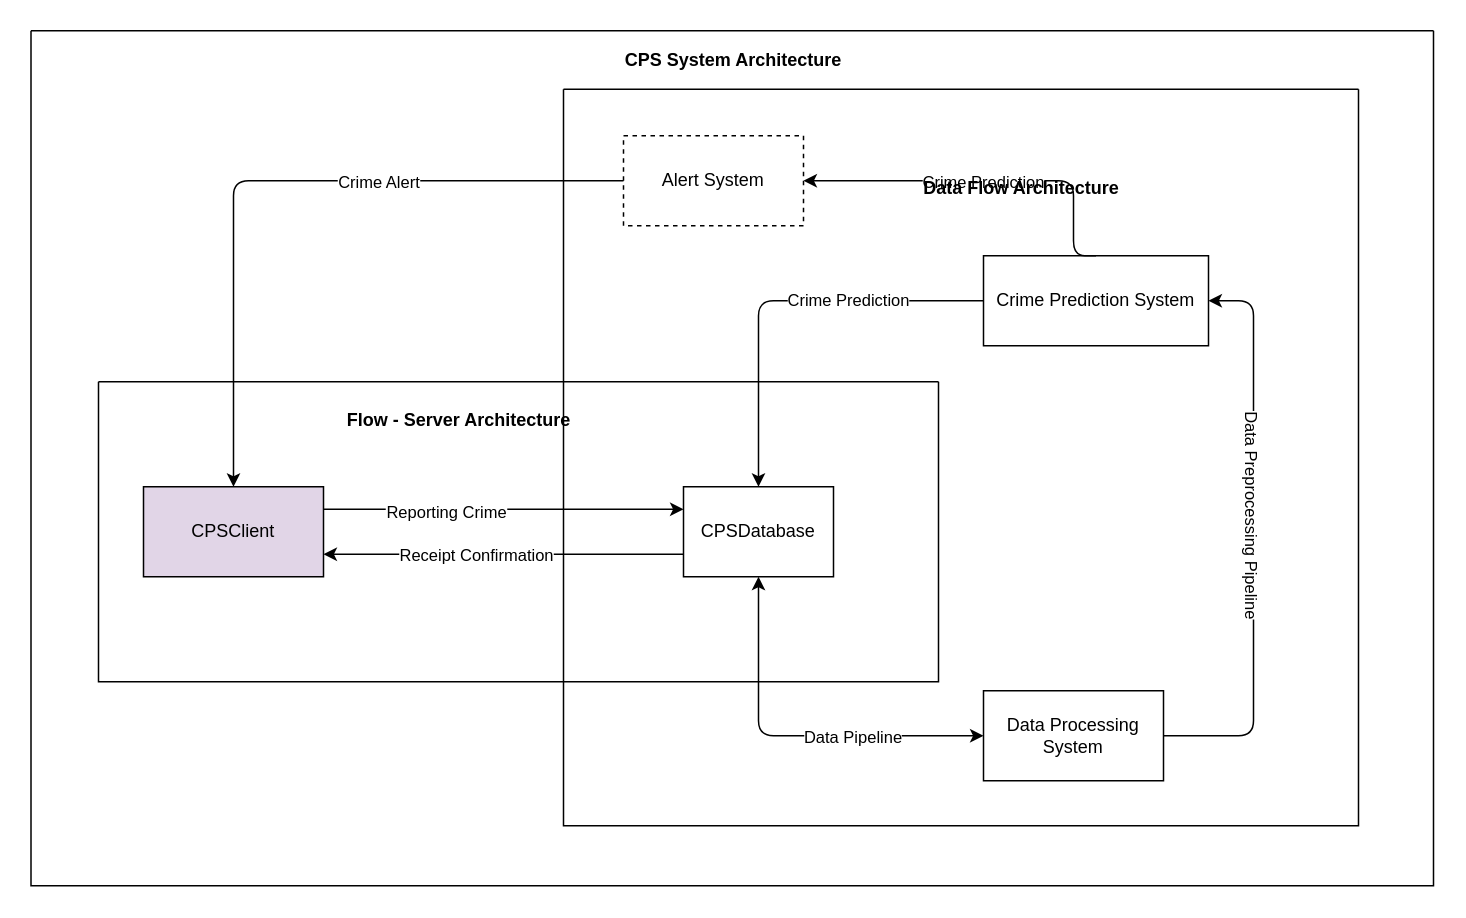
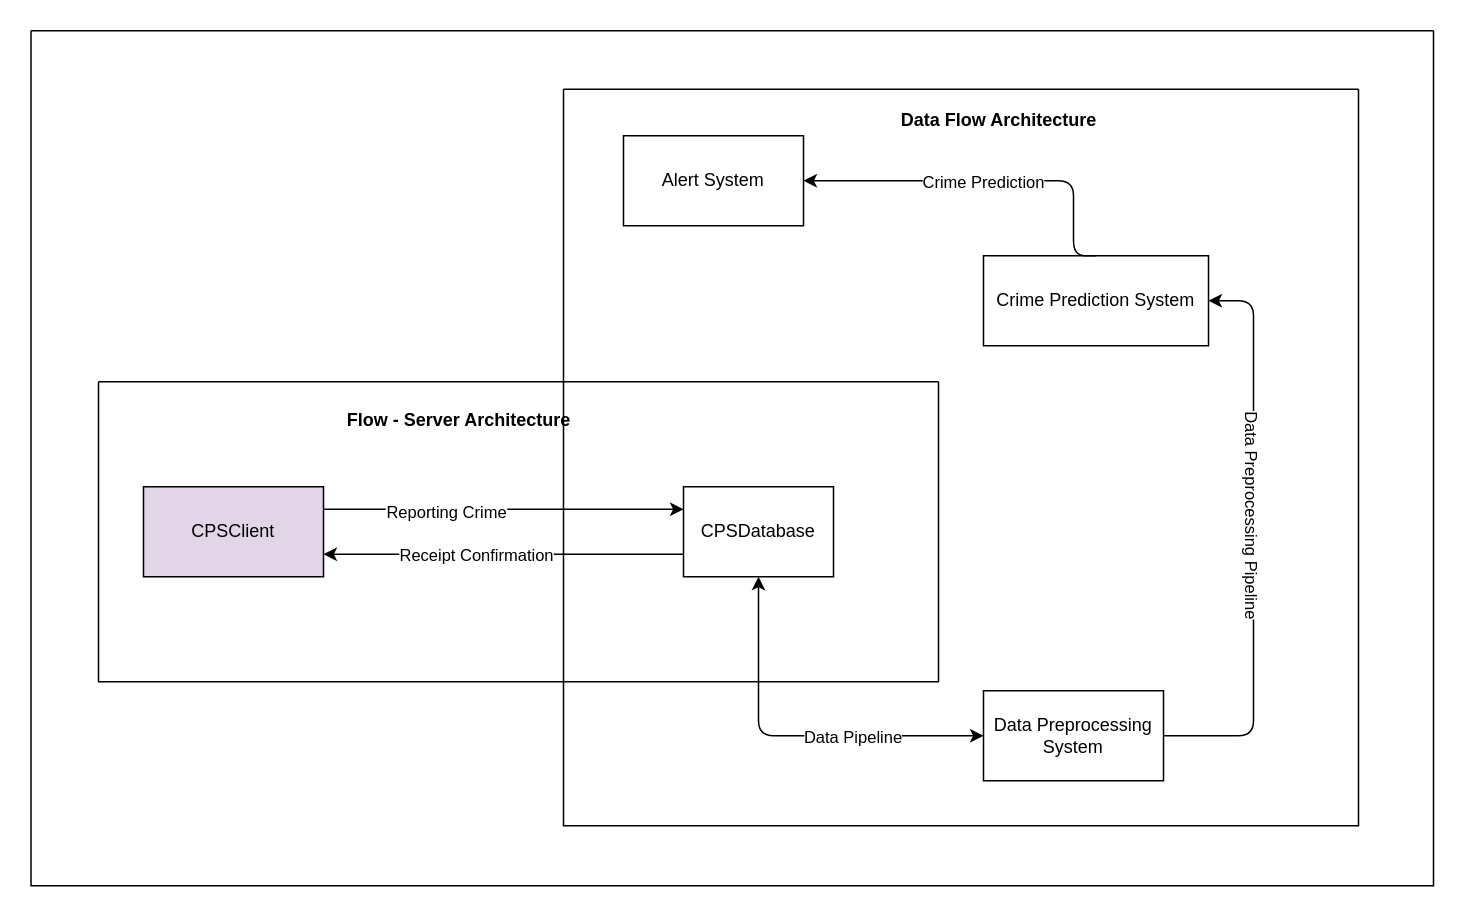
(732, 61) -> none
(285, 181) -> none
(713, 181) -> (713, 181)
(1021, 188) -> (998, 121)
(788, 301) -> none
(1073, 736) -> (1073, 736)
